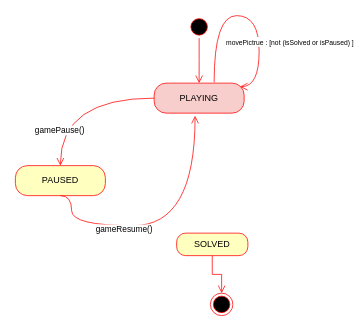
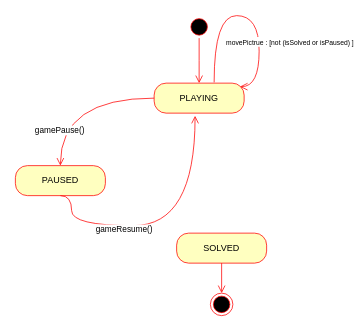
(199, 98) -> (199, 98)
(212, 244) -> (222, 248)
